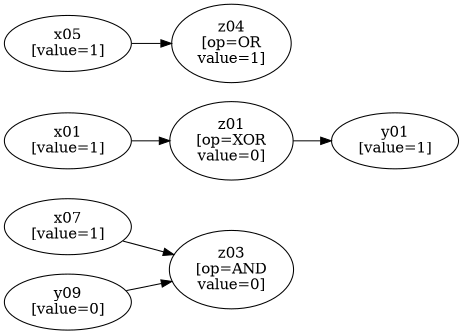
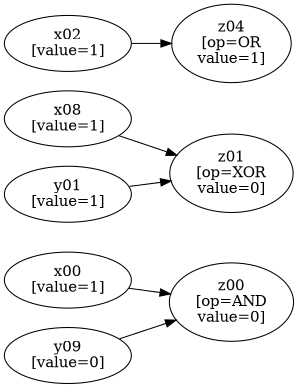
(68, 43) -> (68, 43)
(68, 141) -> (68, 119)
(307, 141) -> (145, 184)
(68, 227) -> (68, 280)
(231, 270) -> (231, 302)
